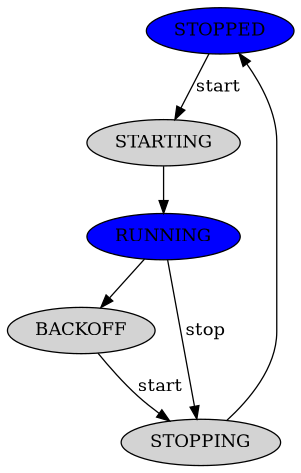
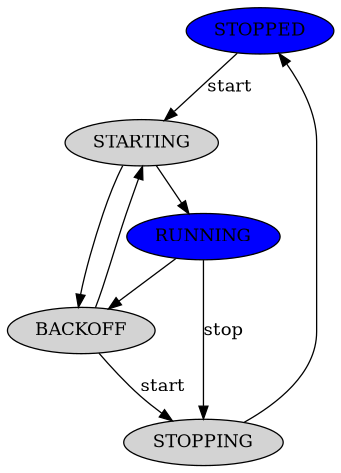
none -> (98, 229)
none -> (117, 243)
